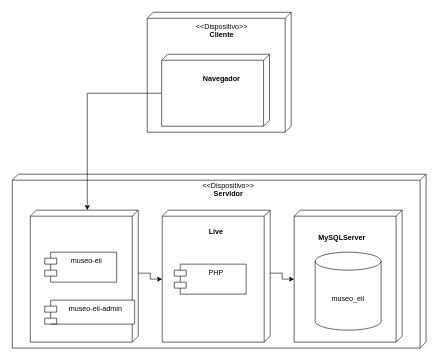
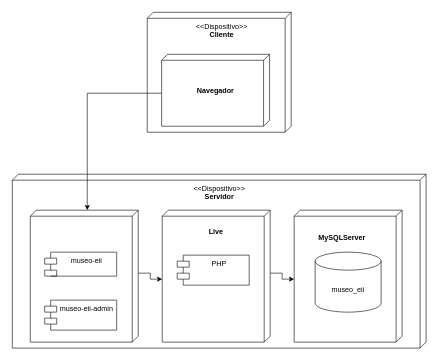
(222, 78) -> (216, 90)
(228, 189) -> (219, 192)
(81, 267) -> (81, 264)
(210, 279) -> (213, 270)
(348, 291) -> (348, 282)
(90, 312) -> (81, 315)
